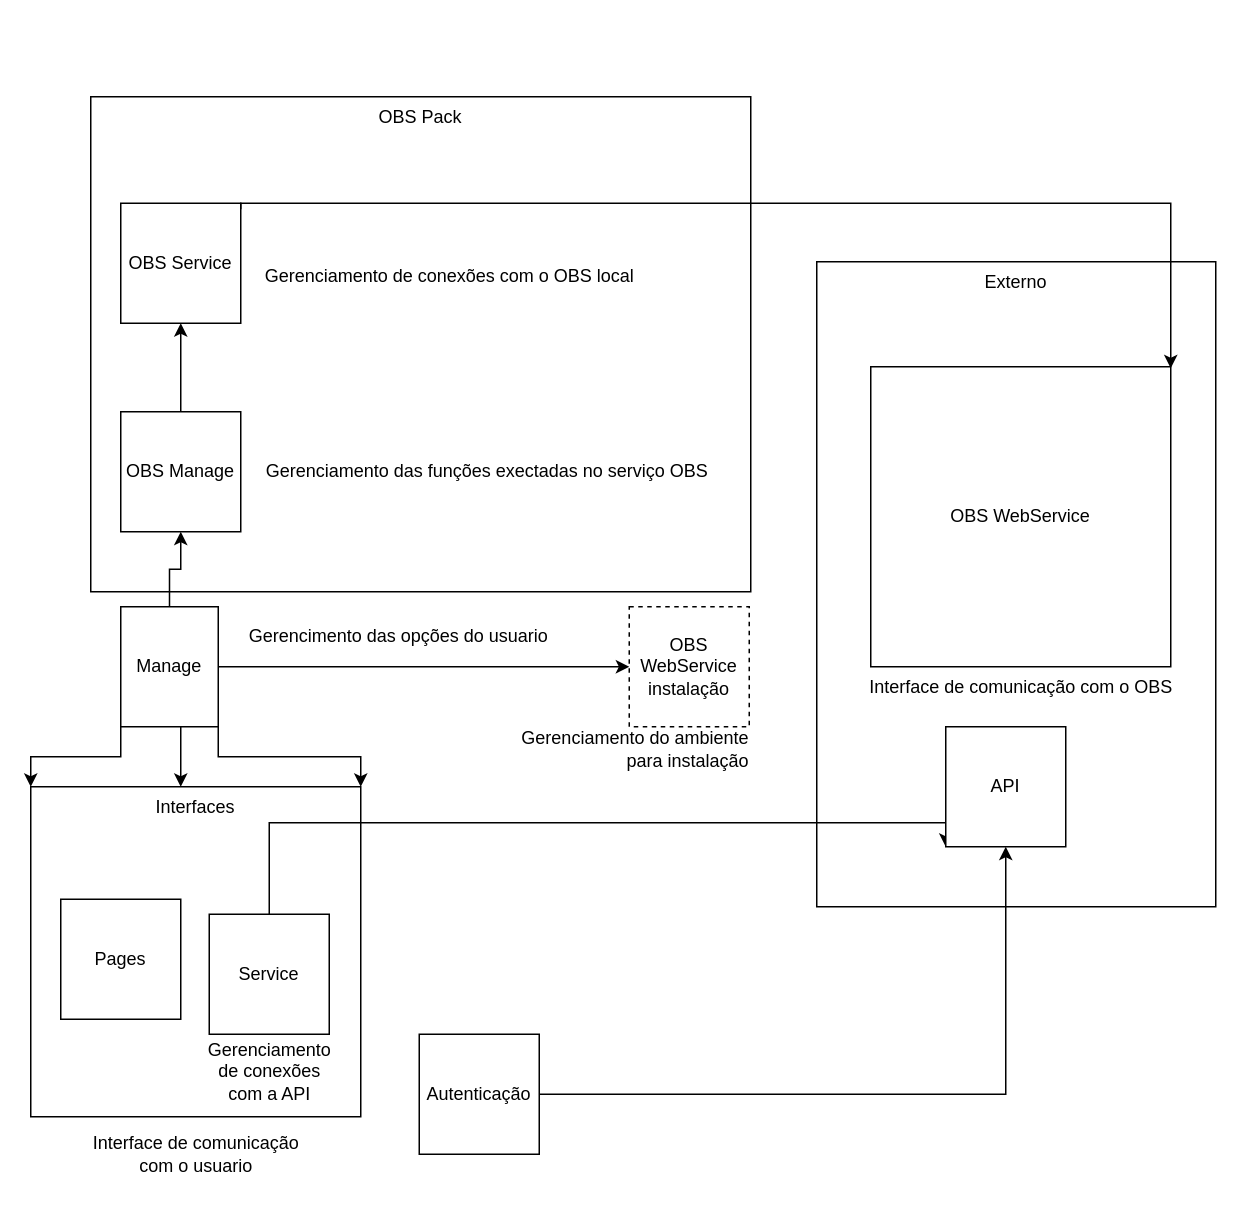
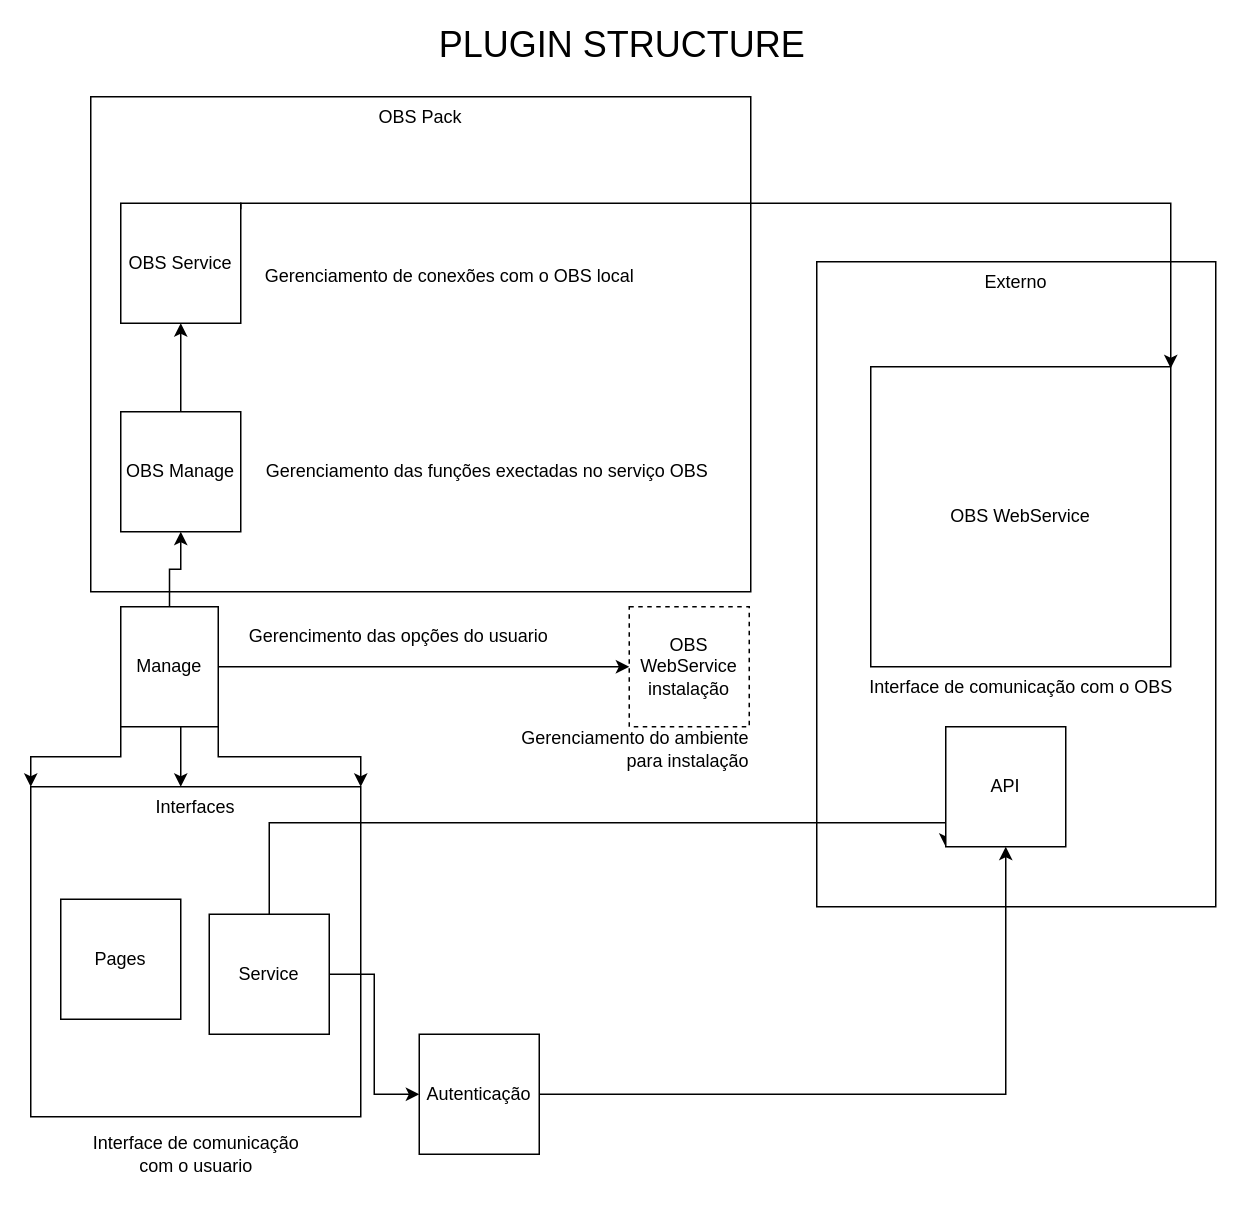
none -> (622, 46)
none -> (374, 1029)
(269, 1072) -> none
